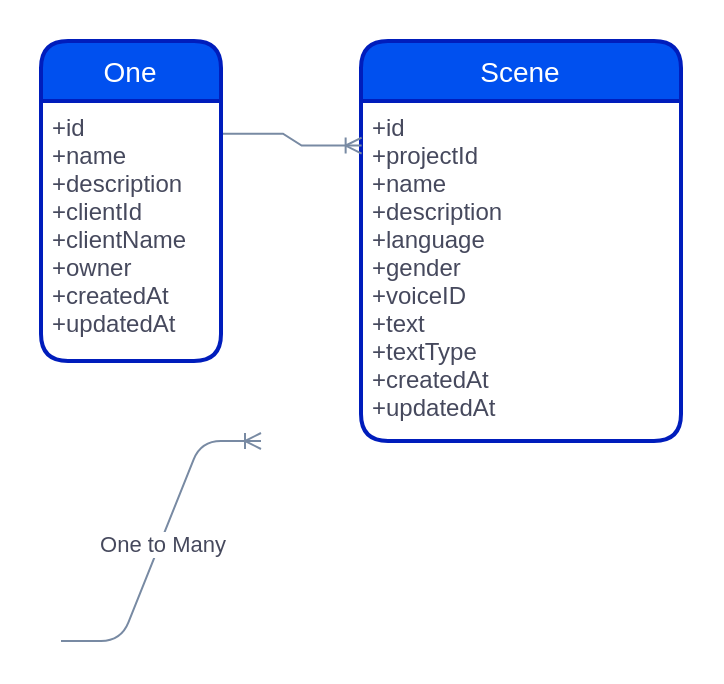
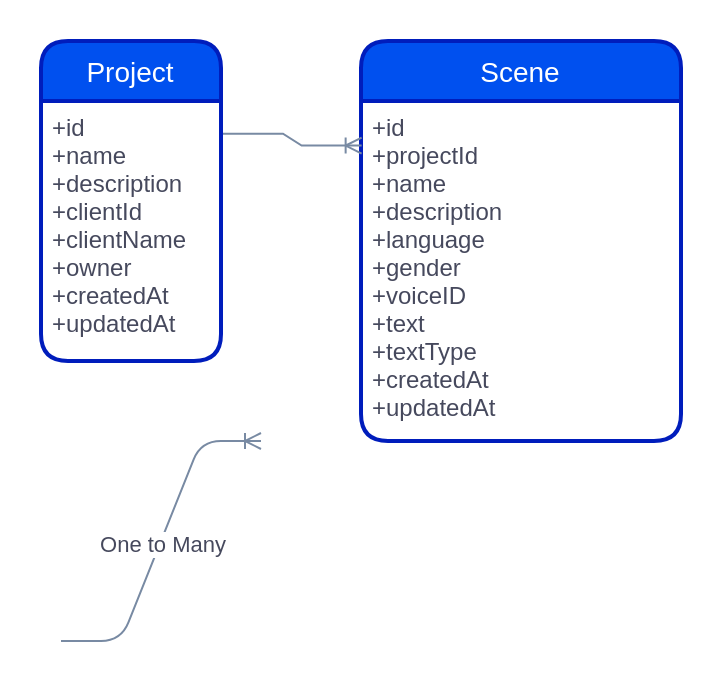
(130, 73) -> (130, 73)
